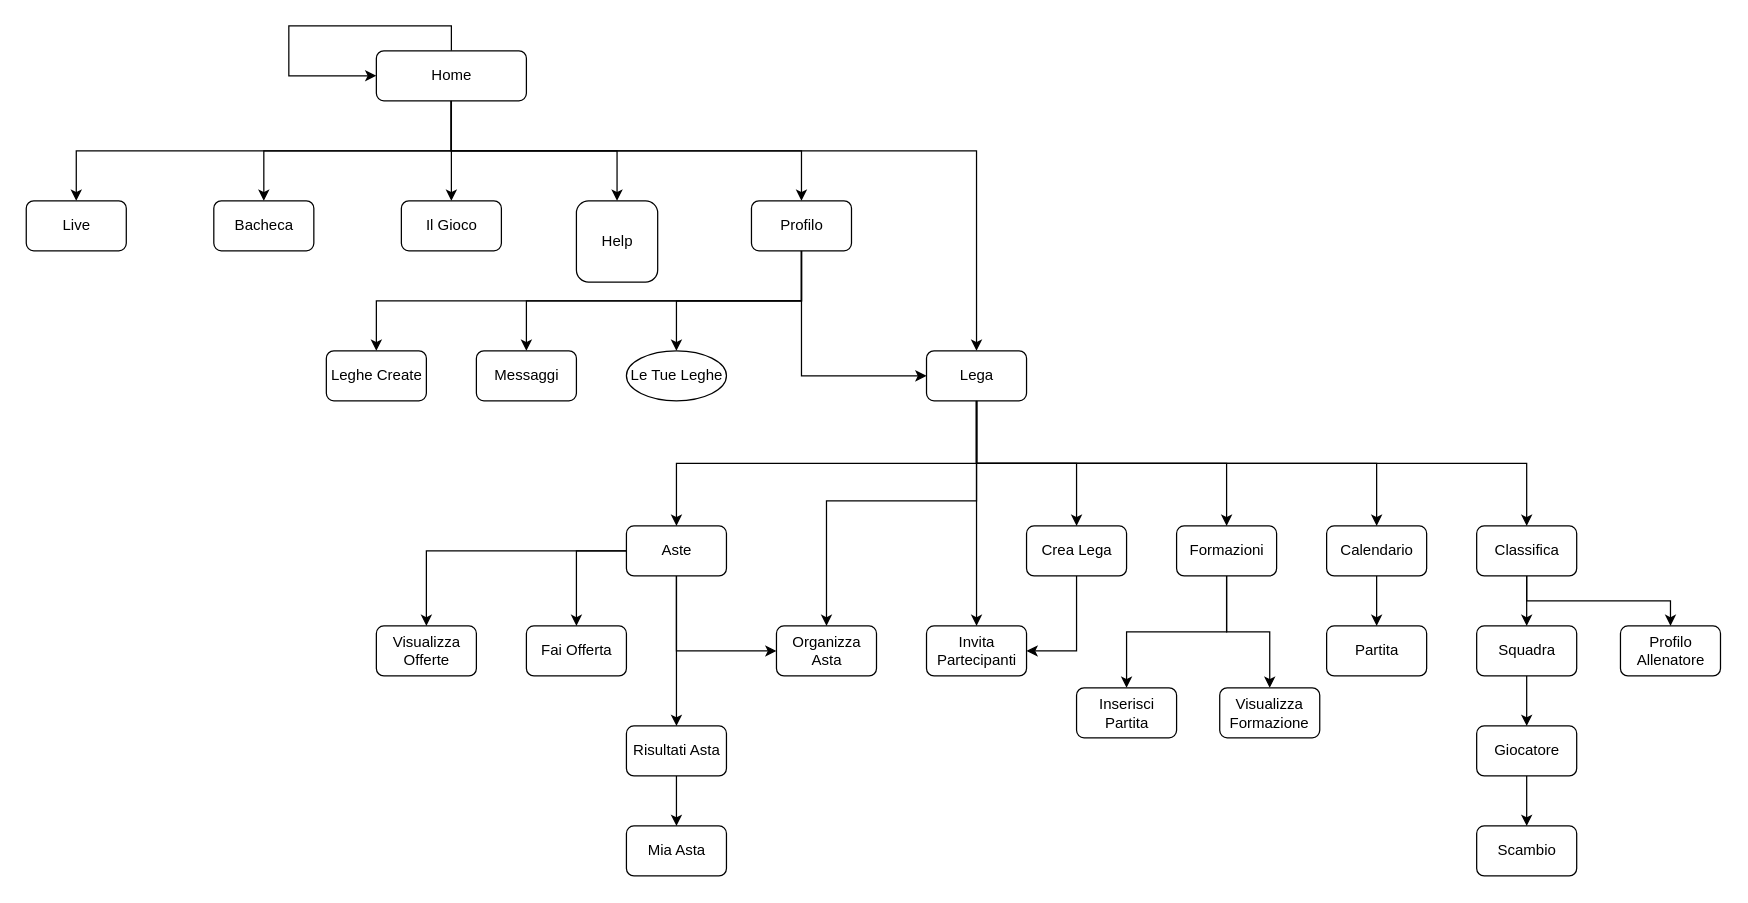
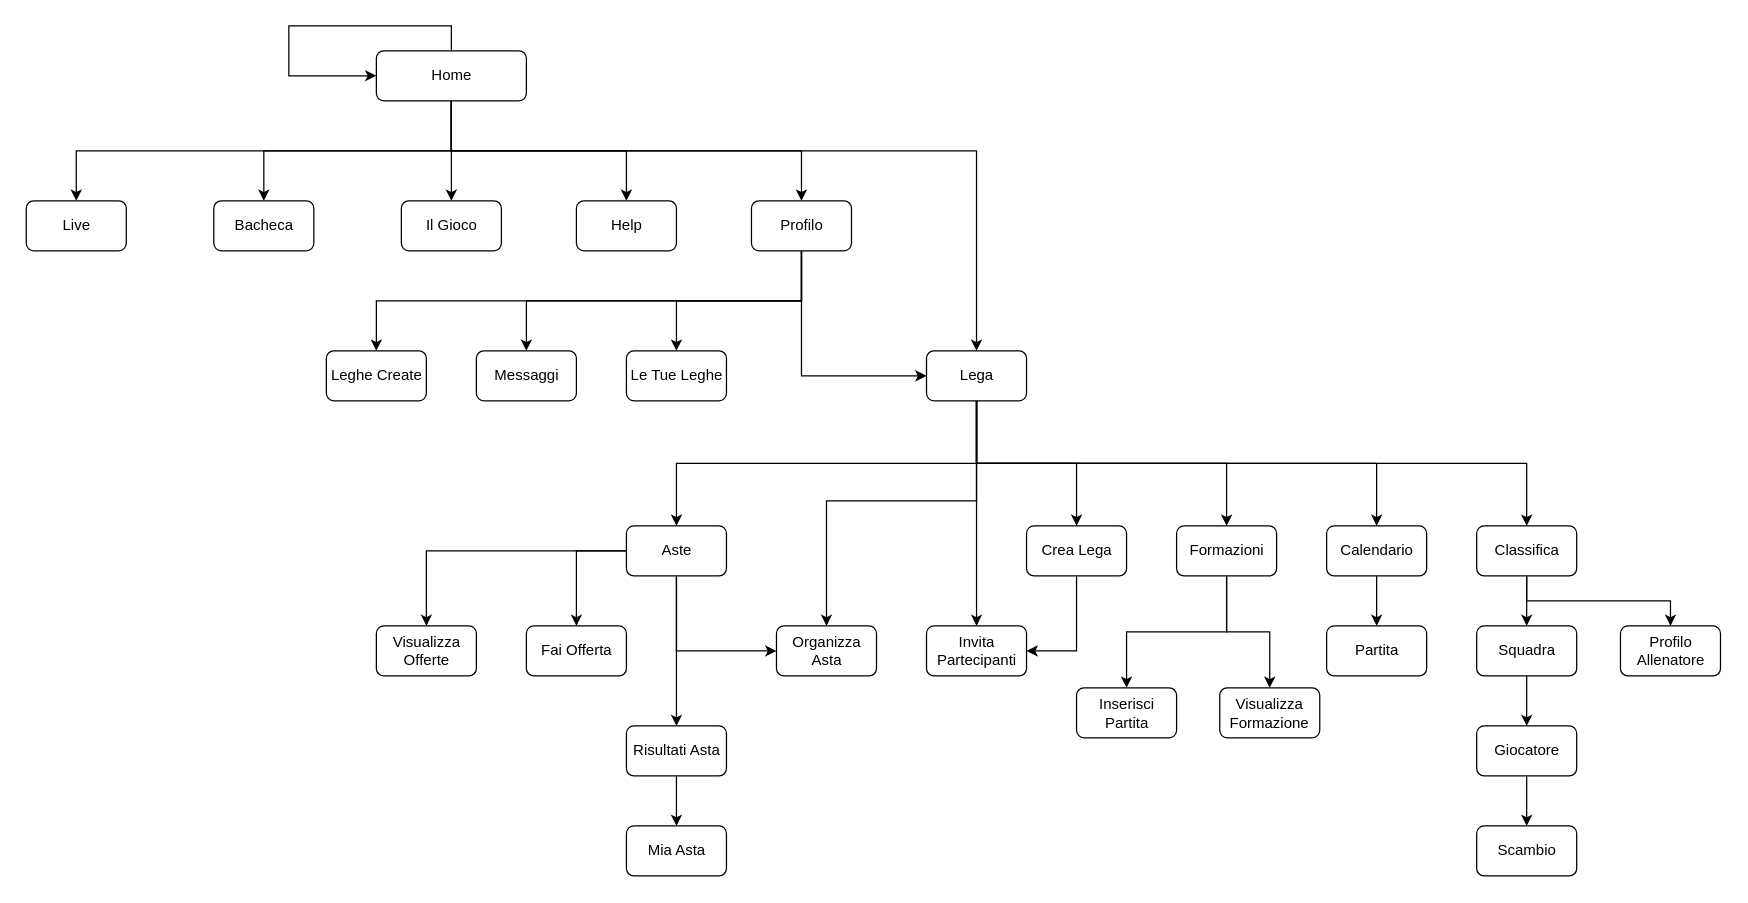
(617, 241) -> (626, 226)
(676, 376) -> (676, 376)
